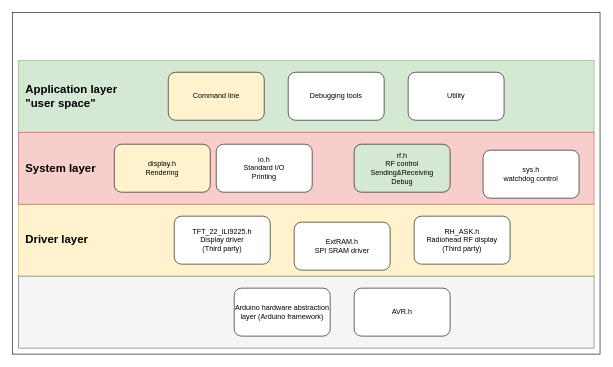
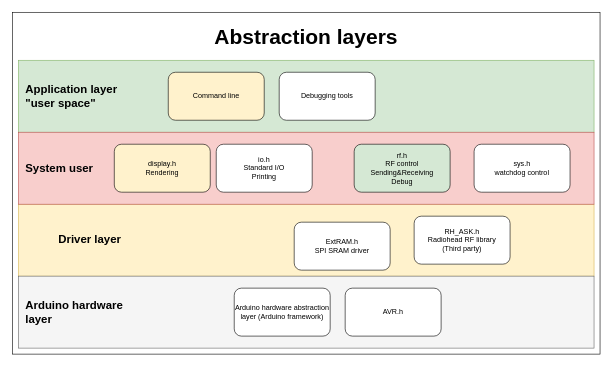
none -> (306, 36)
(336, 96) -> (327, 96)
(456, 96) -> none
(61, 168) -> (59, 168)
(531, 174) -> (522, 168)
(78, 240) -> (111, 240)
(222, 240) -> none
(462, 240) -> (462, 240)
none -> (78, 312)
(402, 312) -> (393, 312)
